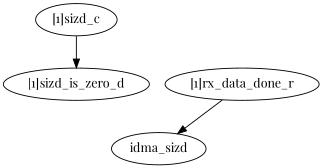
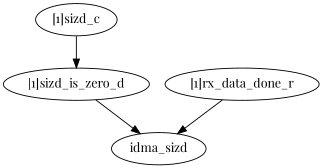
none -> (114, 114)
